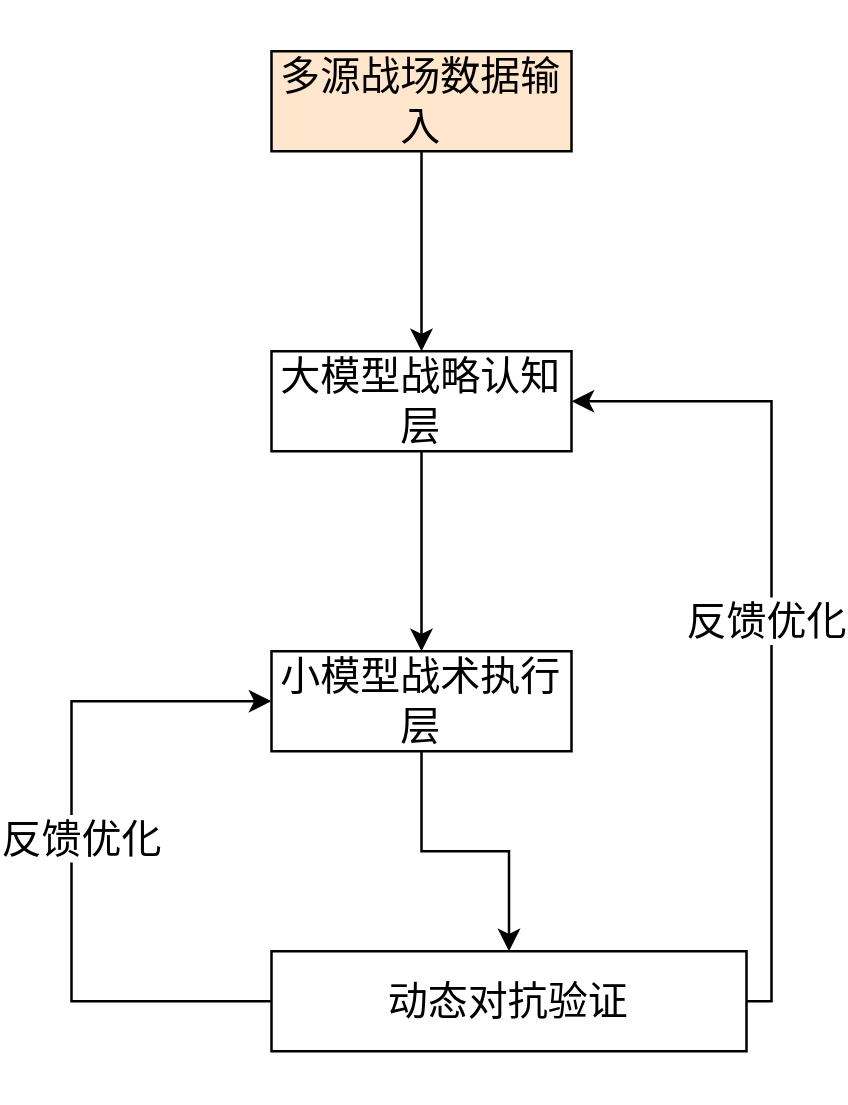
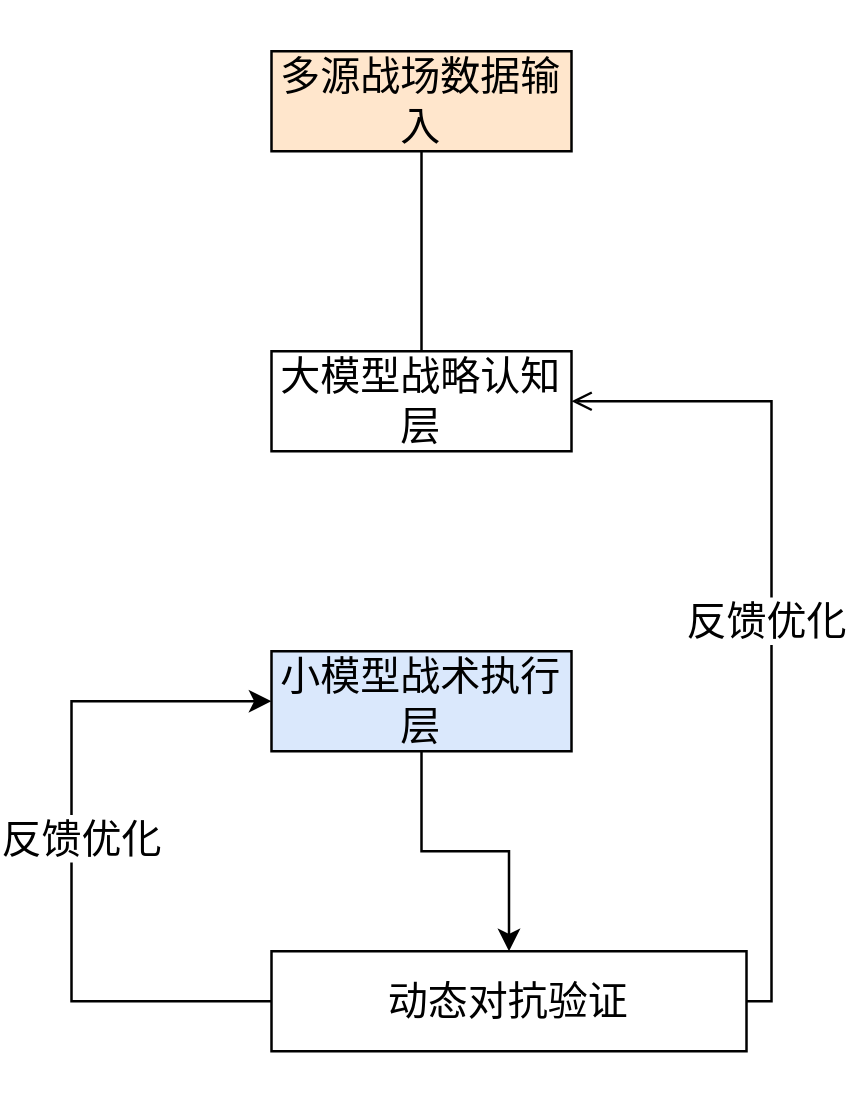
(421, 333) -> (421, 339)
(589, 401) -> (585, 401)
(421, 543) -> none
(421, 701) -> (421, 701)
